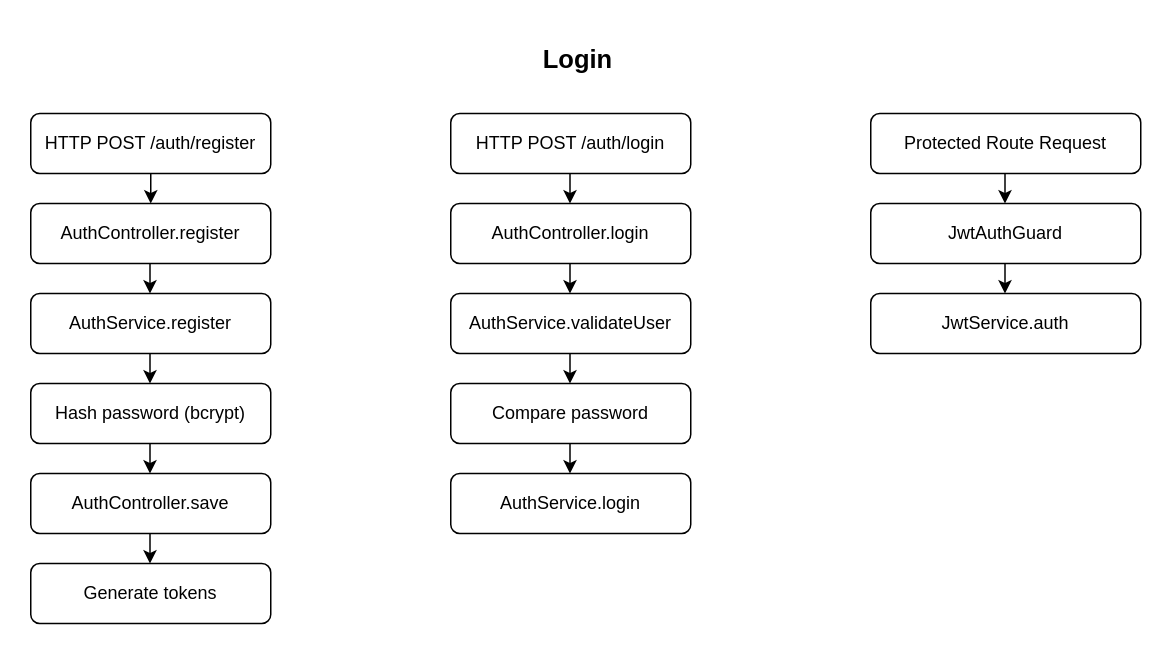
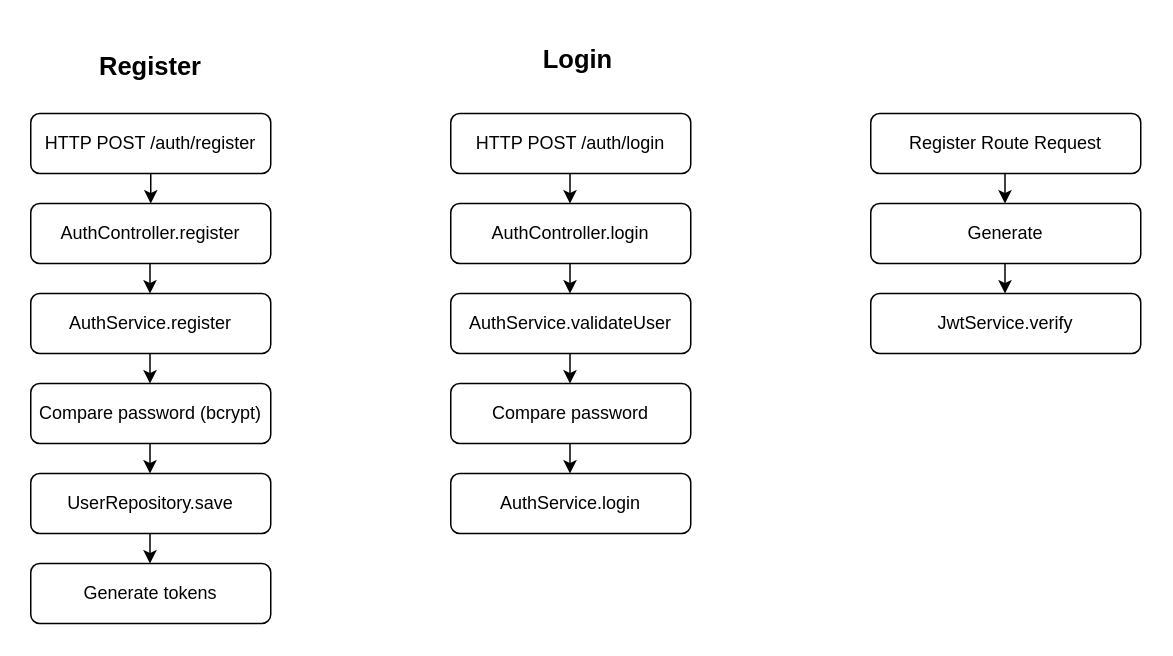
none -> (151, 68)
(1006, 143) -> (1006, 143)
(1006, 233) -> (1006, 233)
(1006, 323) -> (1006, 323)
(151, 413) -> (151, 413)
(151, 503) -> (151, 503)
